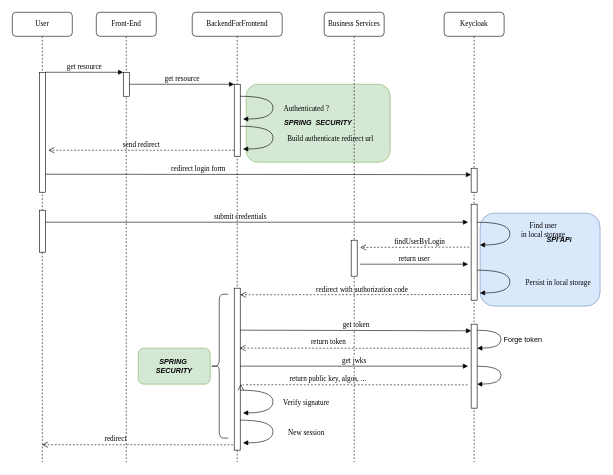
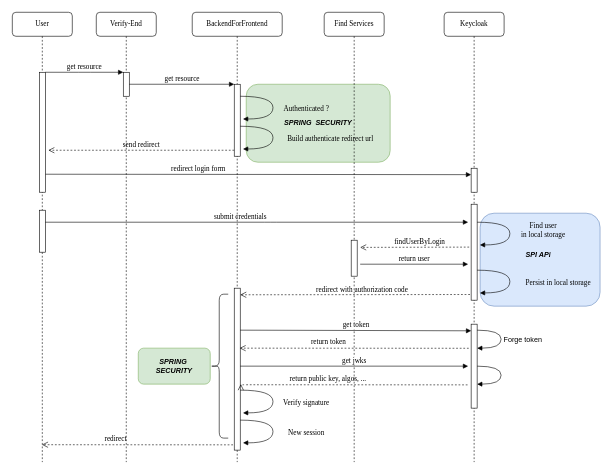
(126, 24) -> (126, 24)
(354, 24) -> (354, 24)
(567, 240) -> (546, 255)
